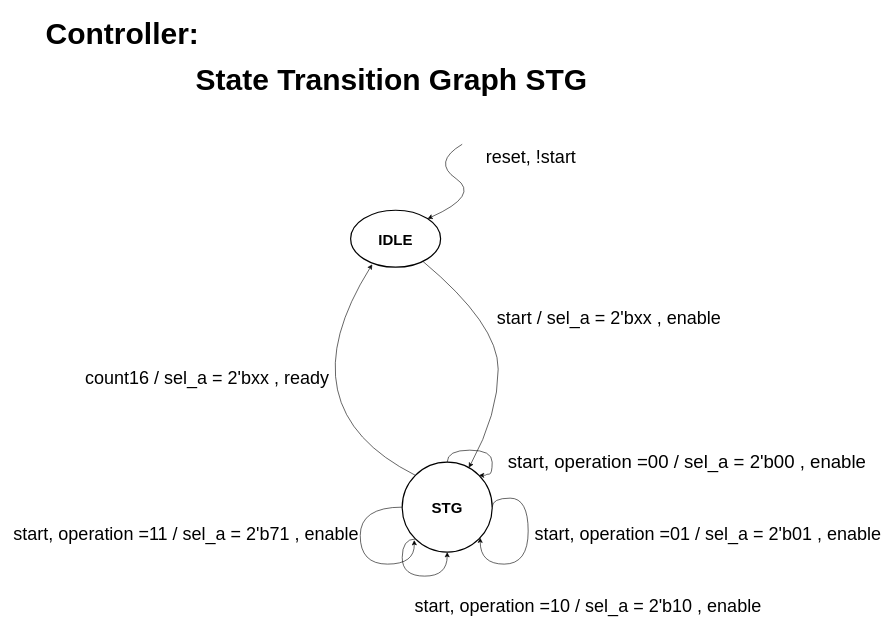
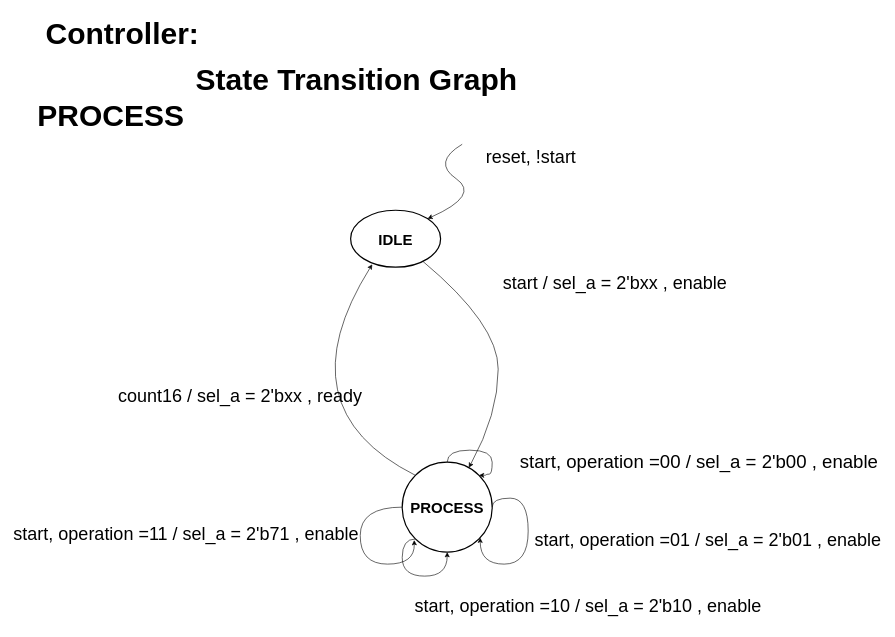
(85, 25) -> (93, 25)
(609, 318) -> (615, 282)
(207, 378) -> (240, 396)
(687, 462) -> (699, 462)
(447, 507) -> (447, 507)
(708, 534) -> (708, 540)
